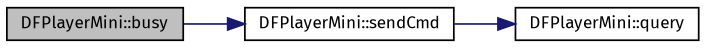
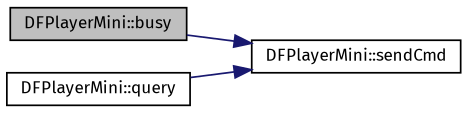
(476, 24) -> (212, 75)
